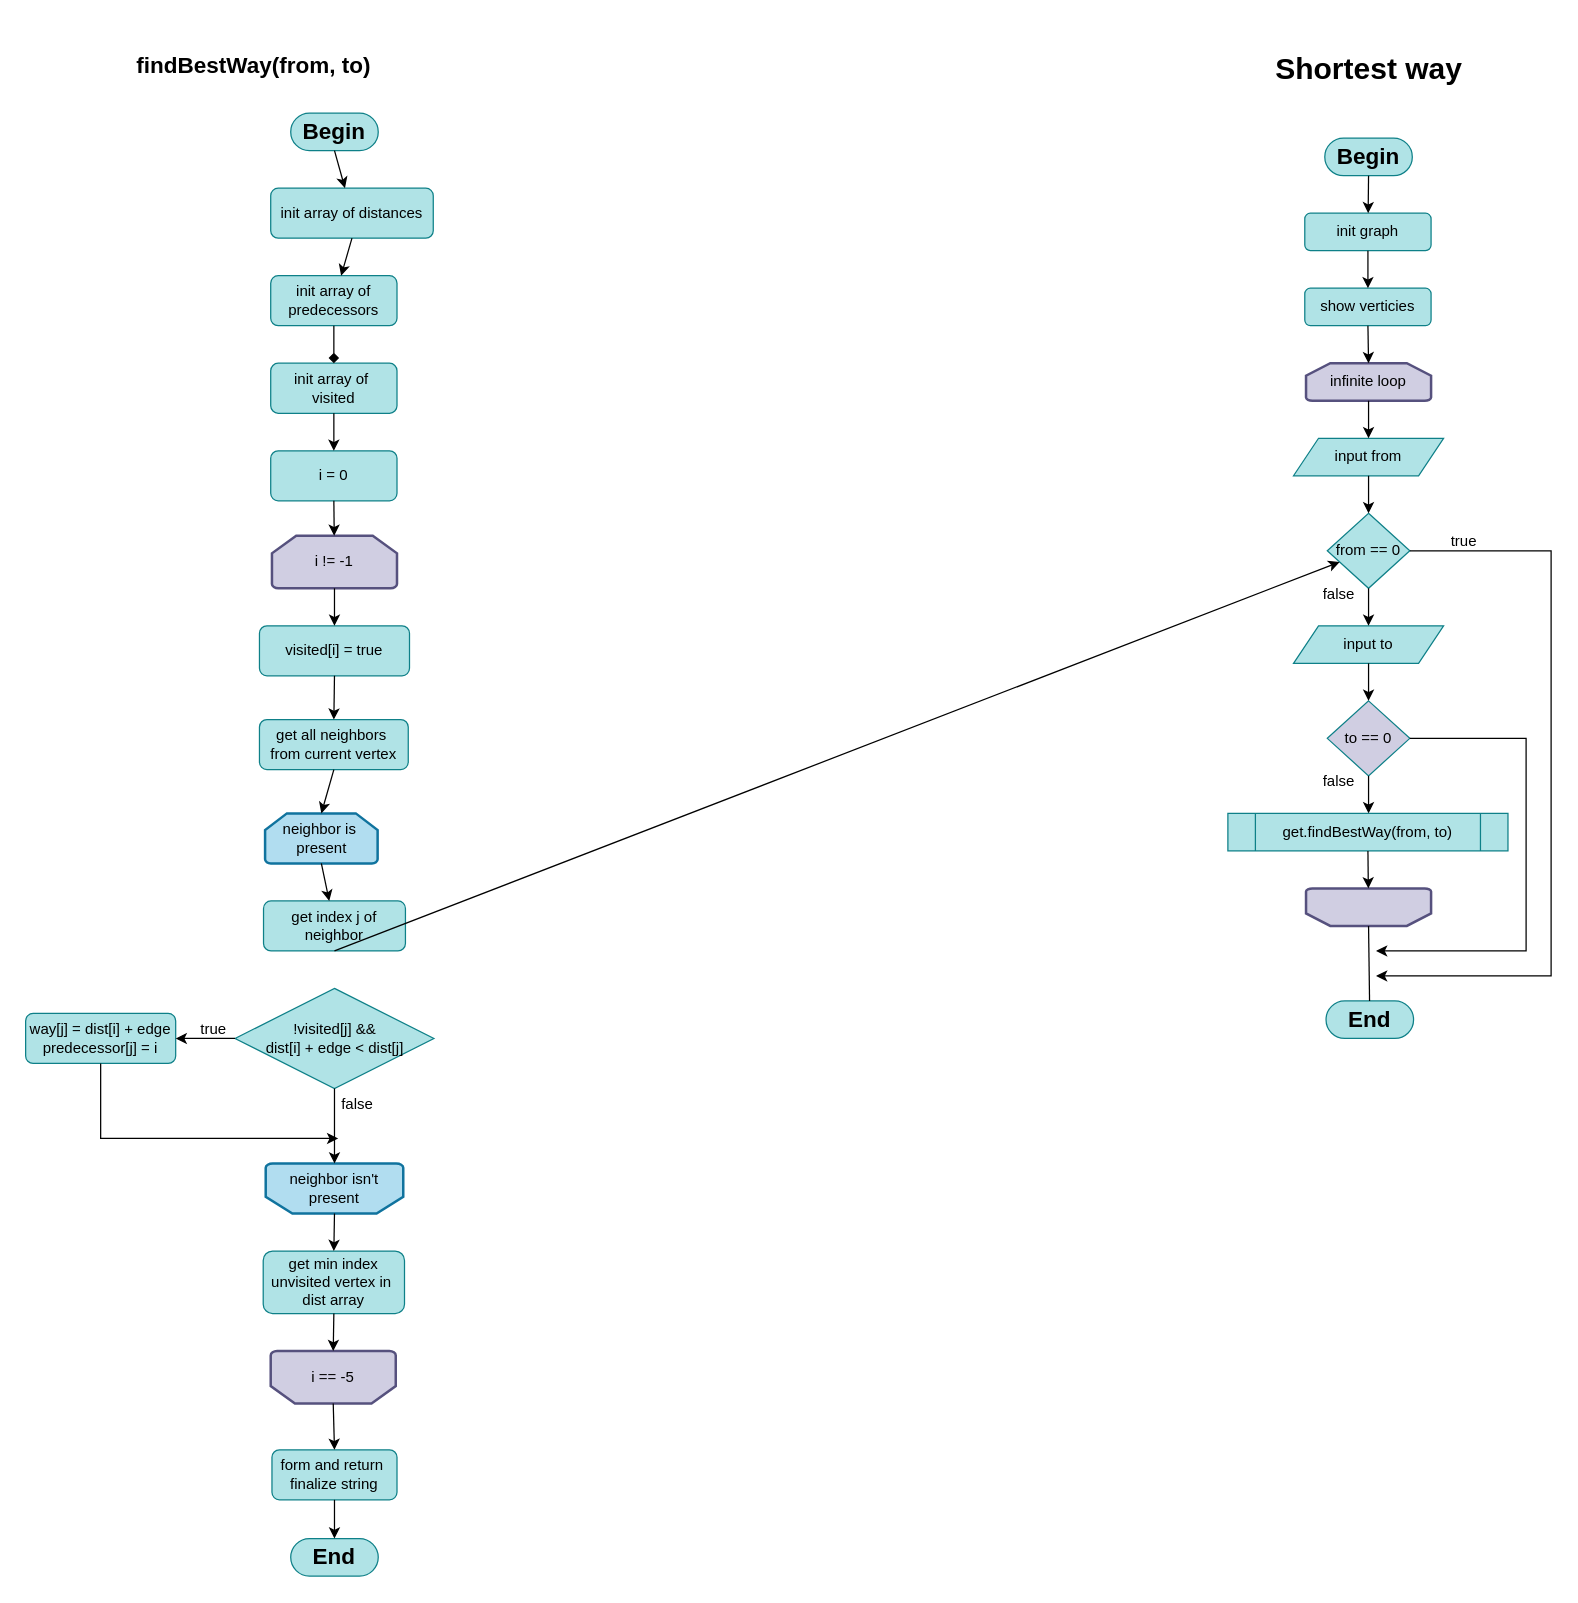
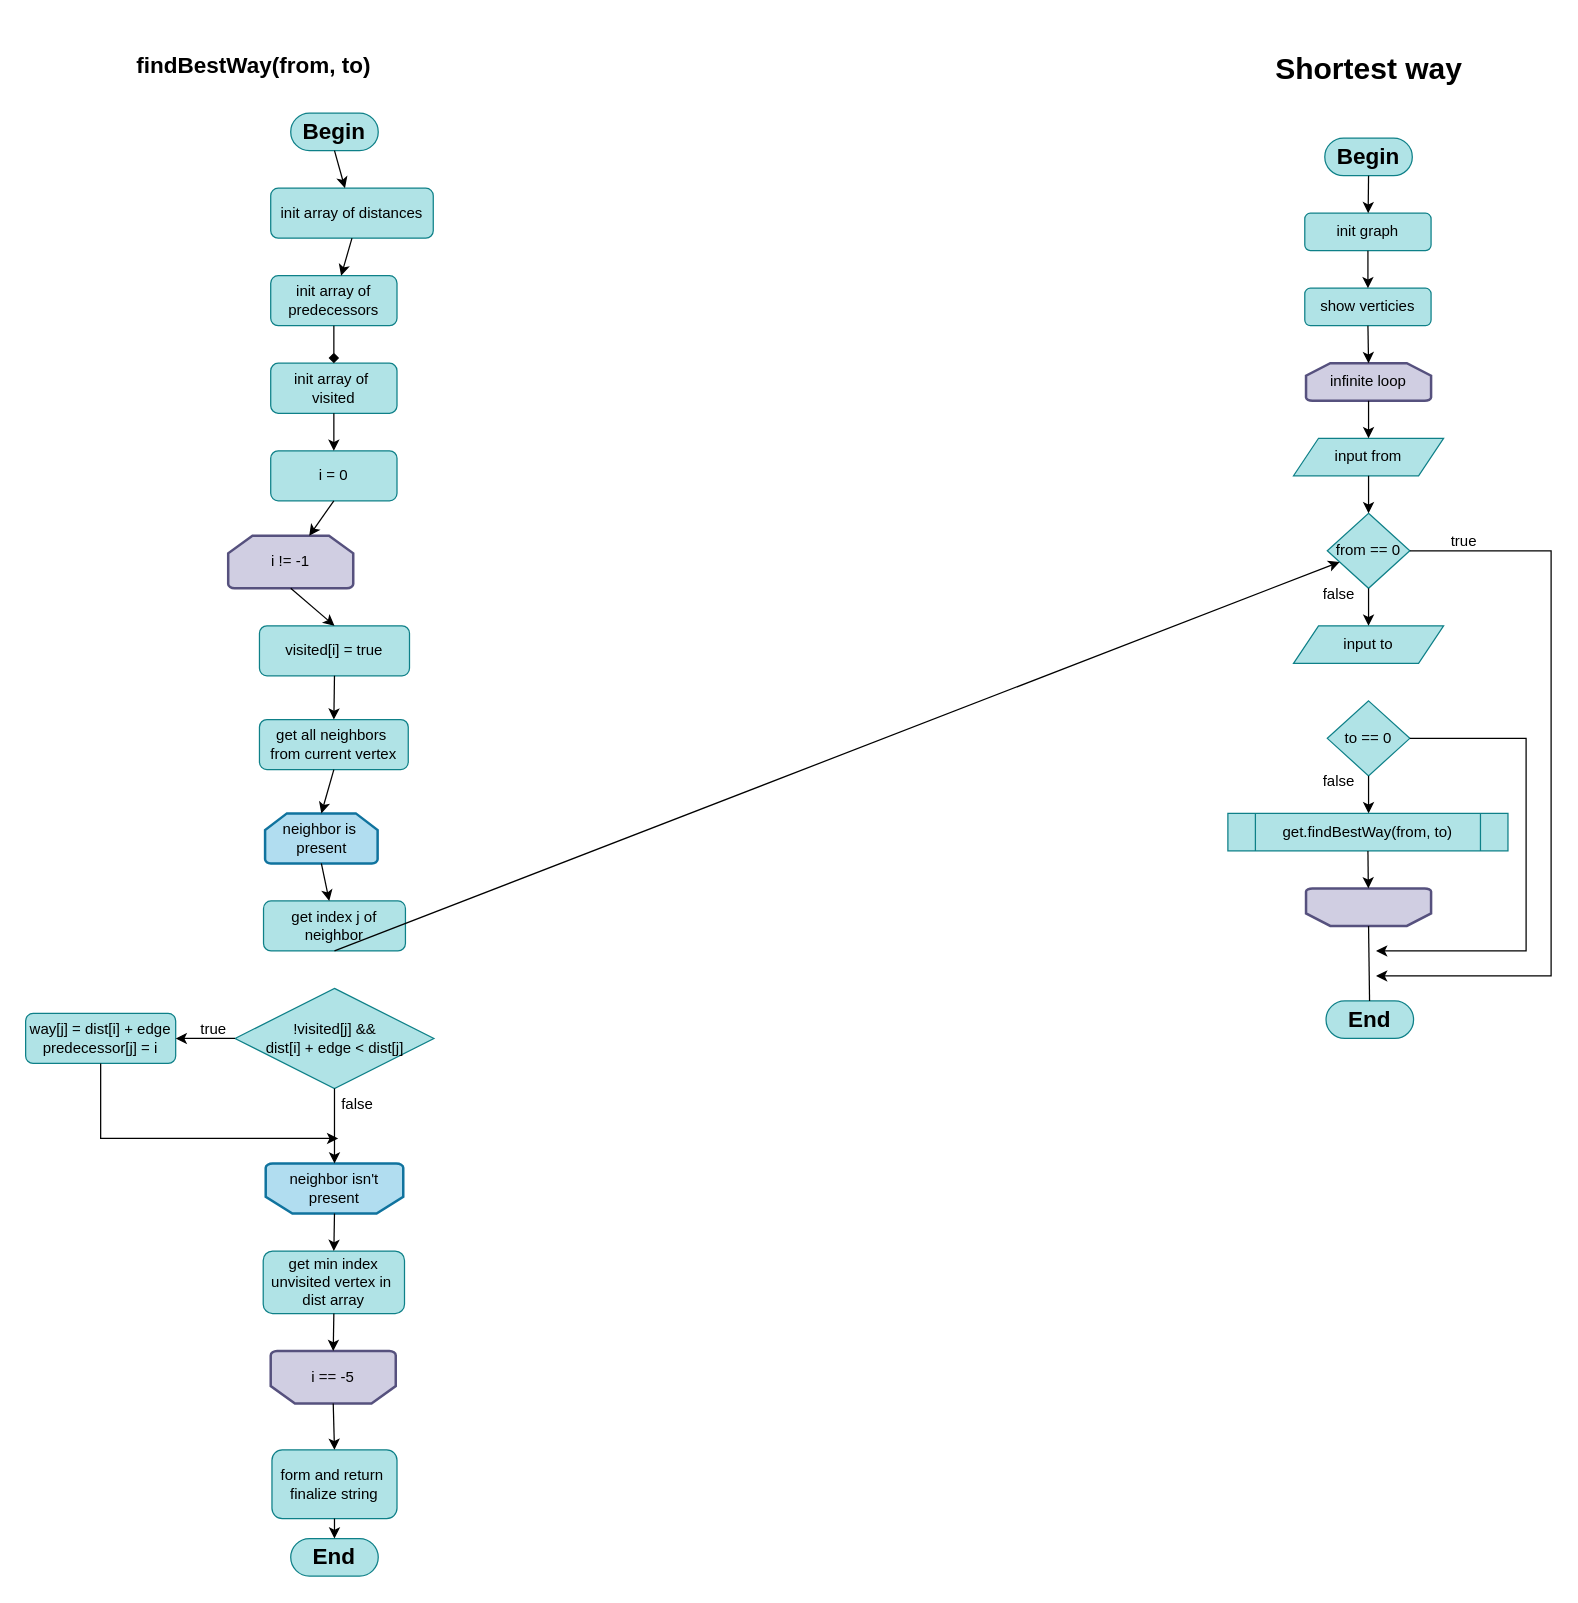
(334, 562) -> (291, 562)
(1368, 677) -> none
(1368, 738) -> (1368, 738)
(334, 1474) -> (334, 1484)
